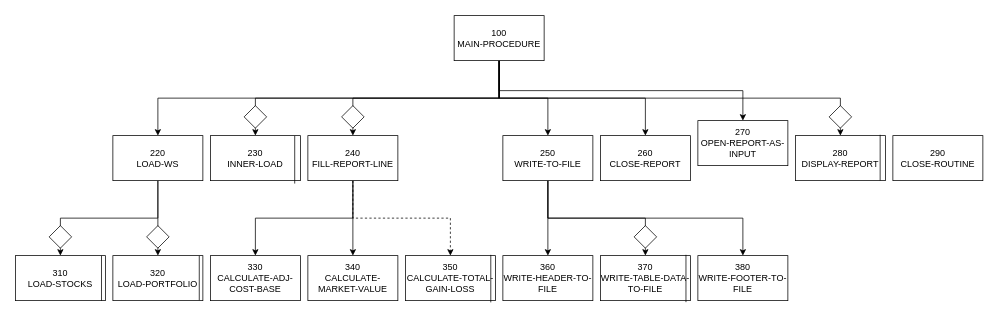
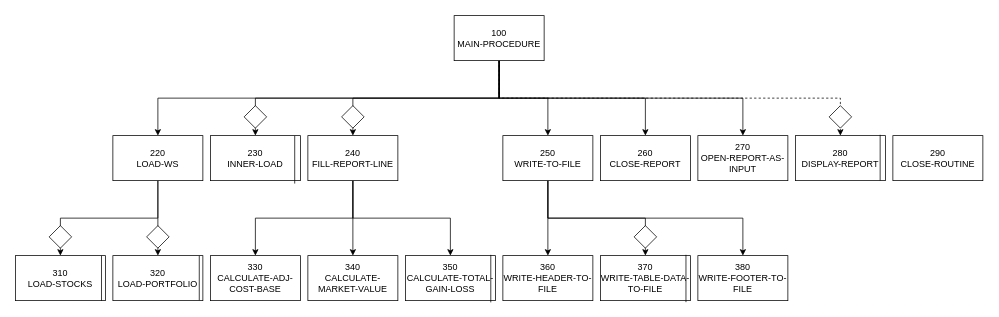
(796, 98) -> (796, 98)
(743, 143) -> (743, 158)
(418, 218) -> (418, 218)
